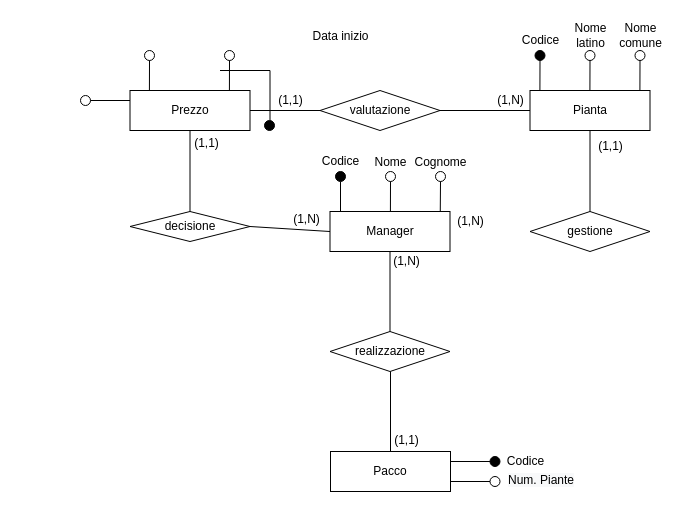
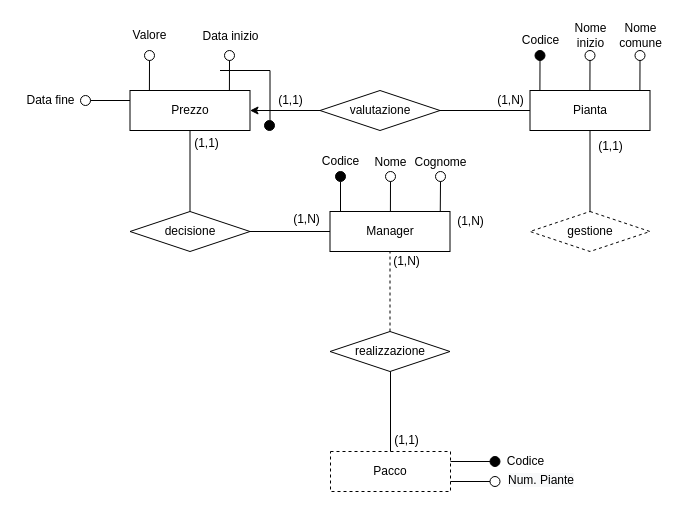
none -> (150, 36)
(591, 36) -> (591, 36)
(341, 37) -> (231, 37)
none -> (51, 101)
(255, 111) -> (258, 111)
(190, 227) -> (190, 232)
(590, 232) -> (590, 232)
(390, 291) -> (390, 291)
(391, 472) -> (391, 472)
